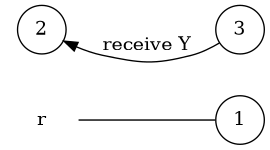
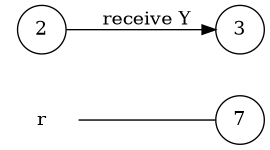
(149, 62) -> (134, 30)
(240, 120) -> (240, 120)
